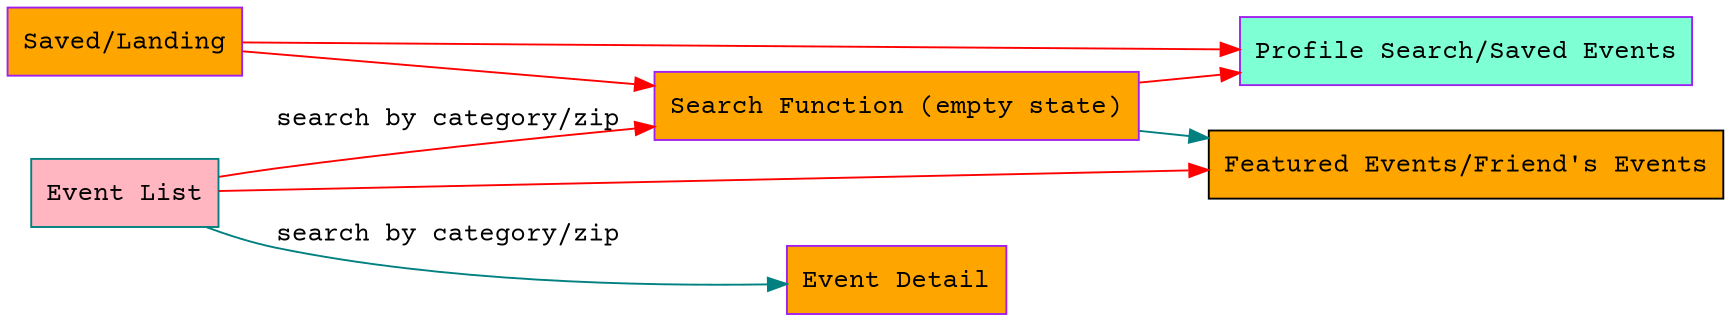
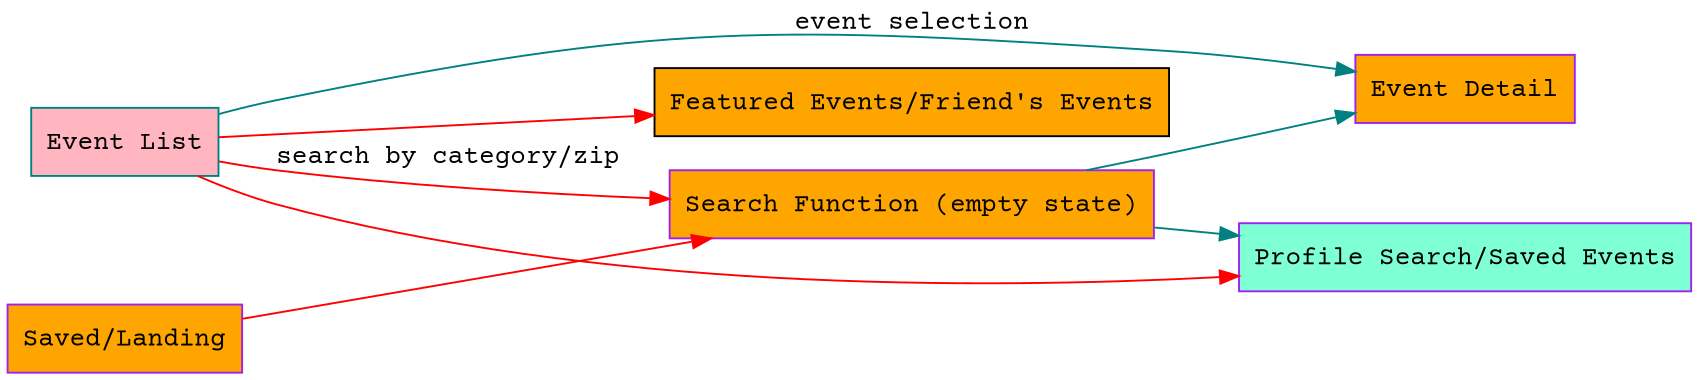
(731, 46) -> (703, 272)
(1180, 79) -> (1187, 231)
(1164, 133) -> (1211, 144)
(448, 234) -> (912, 22)
